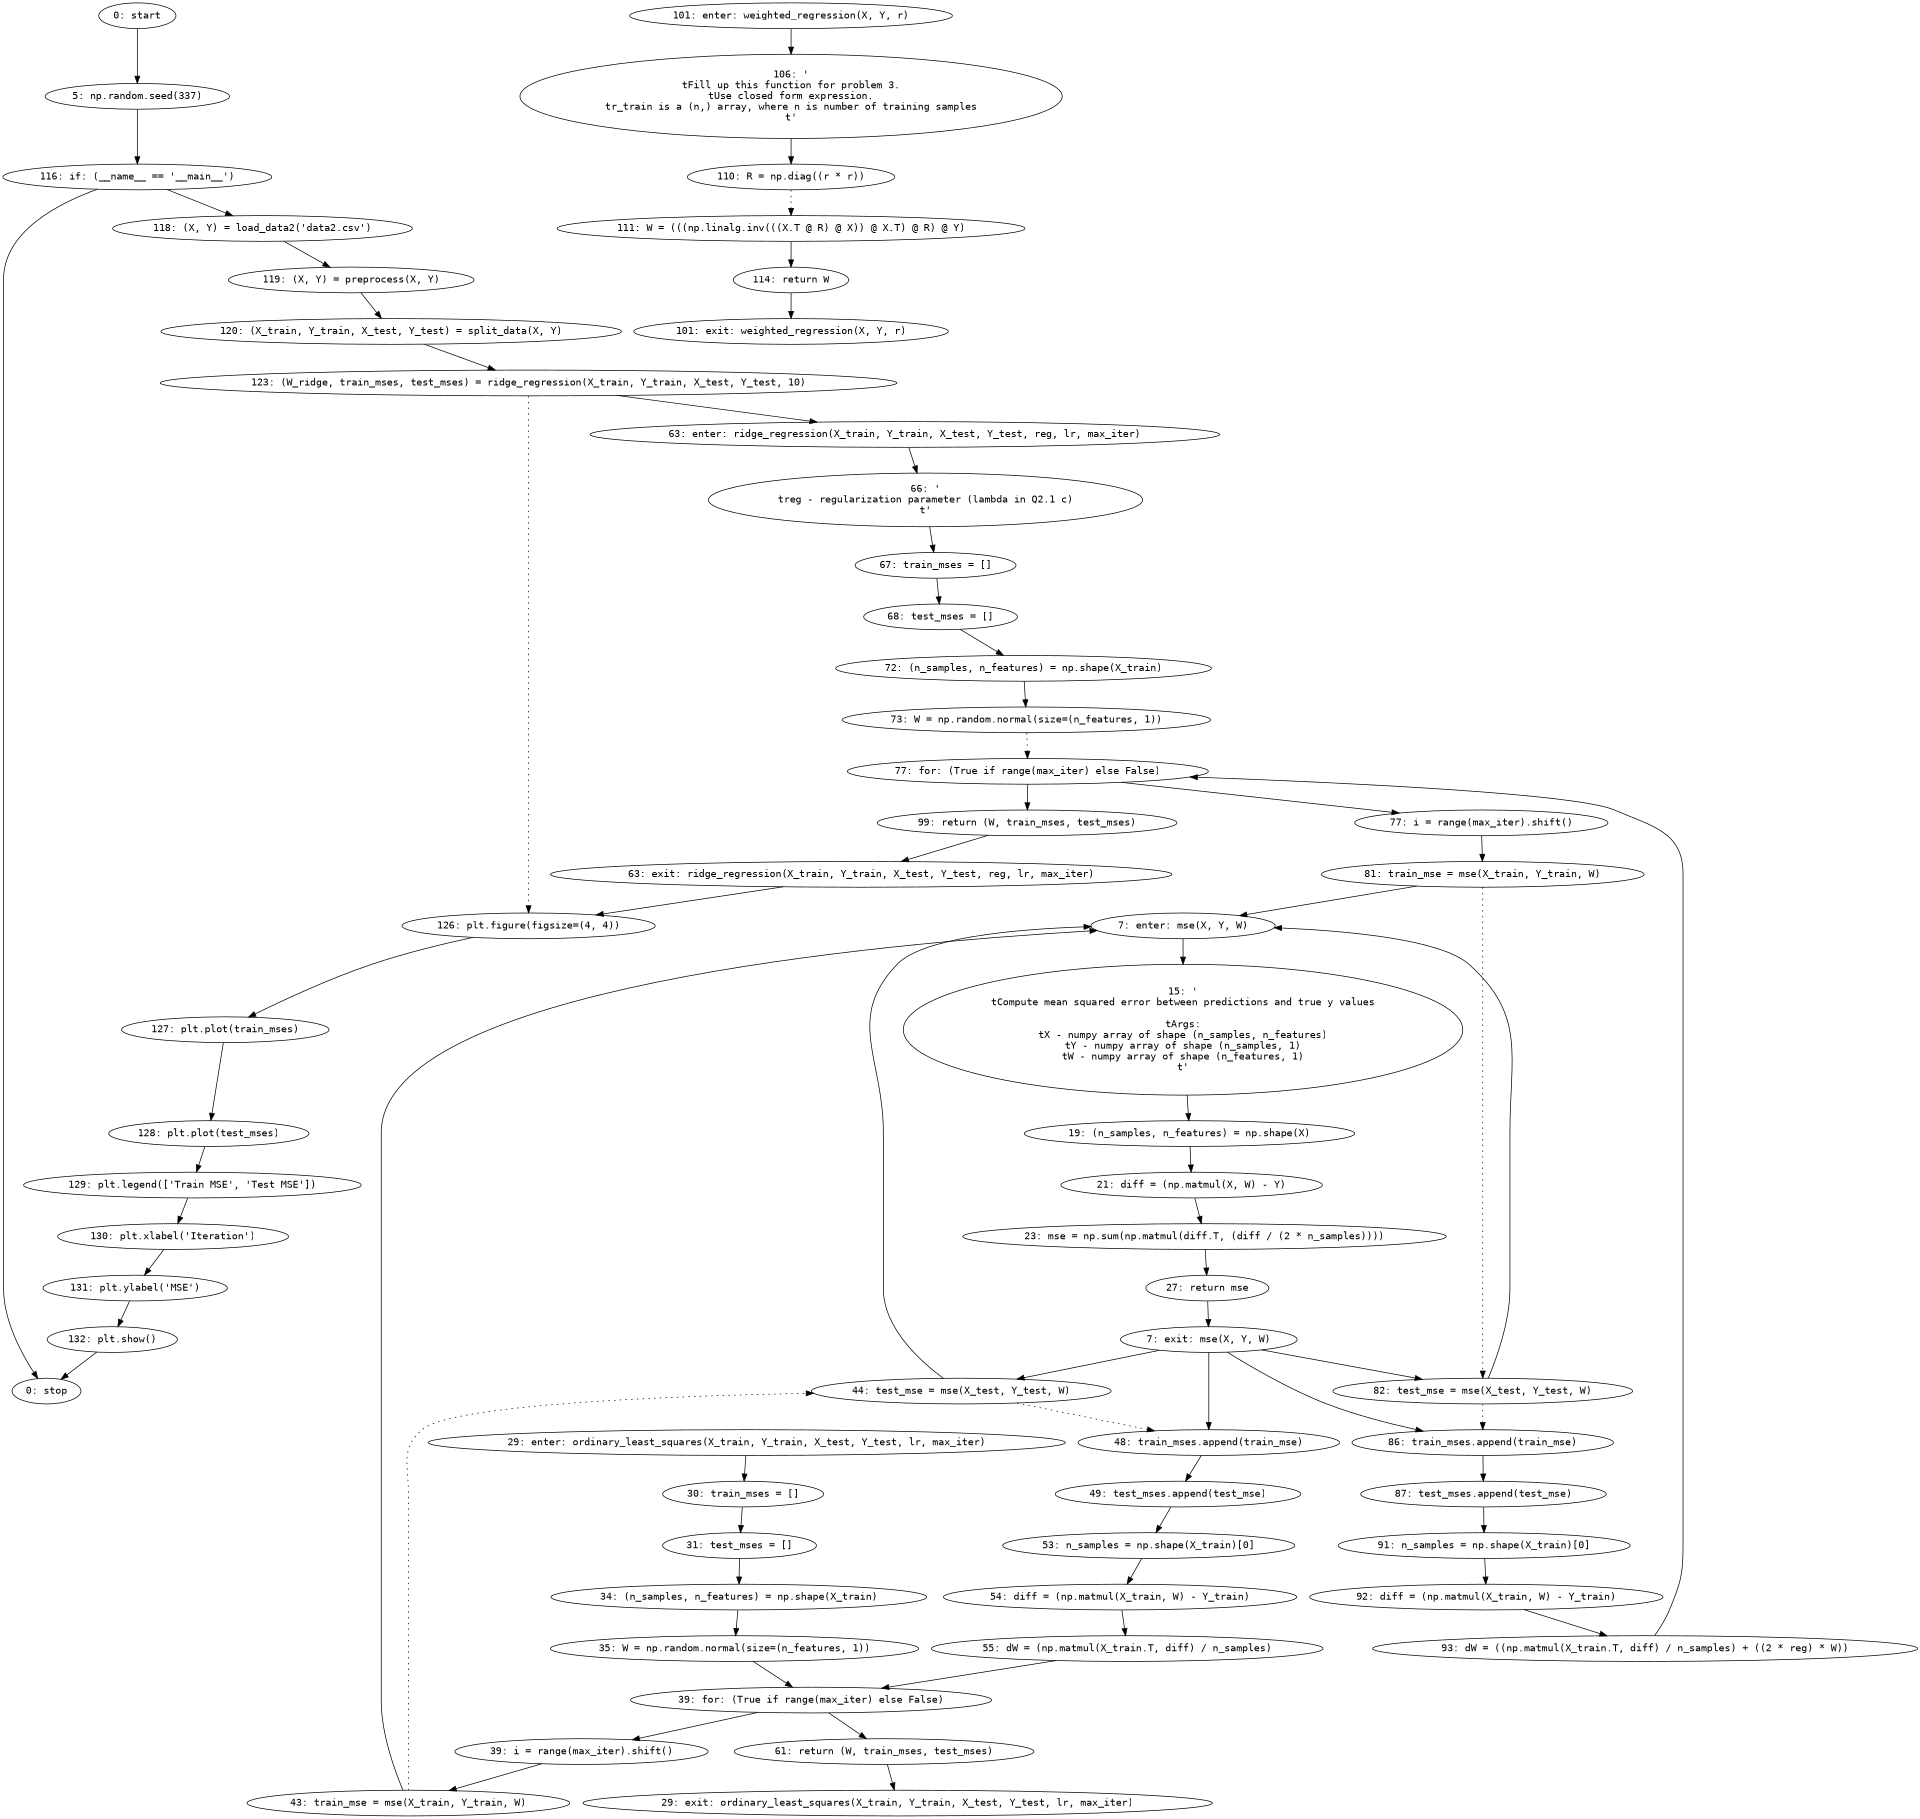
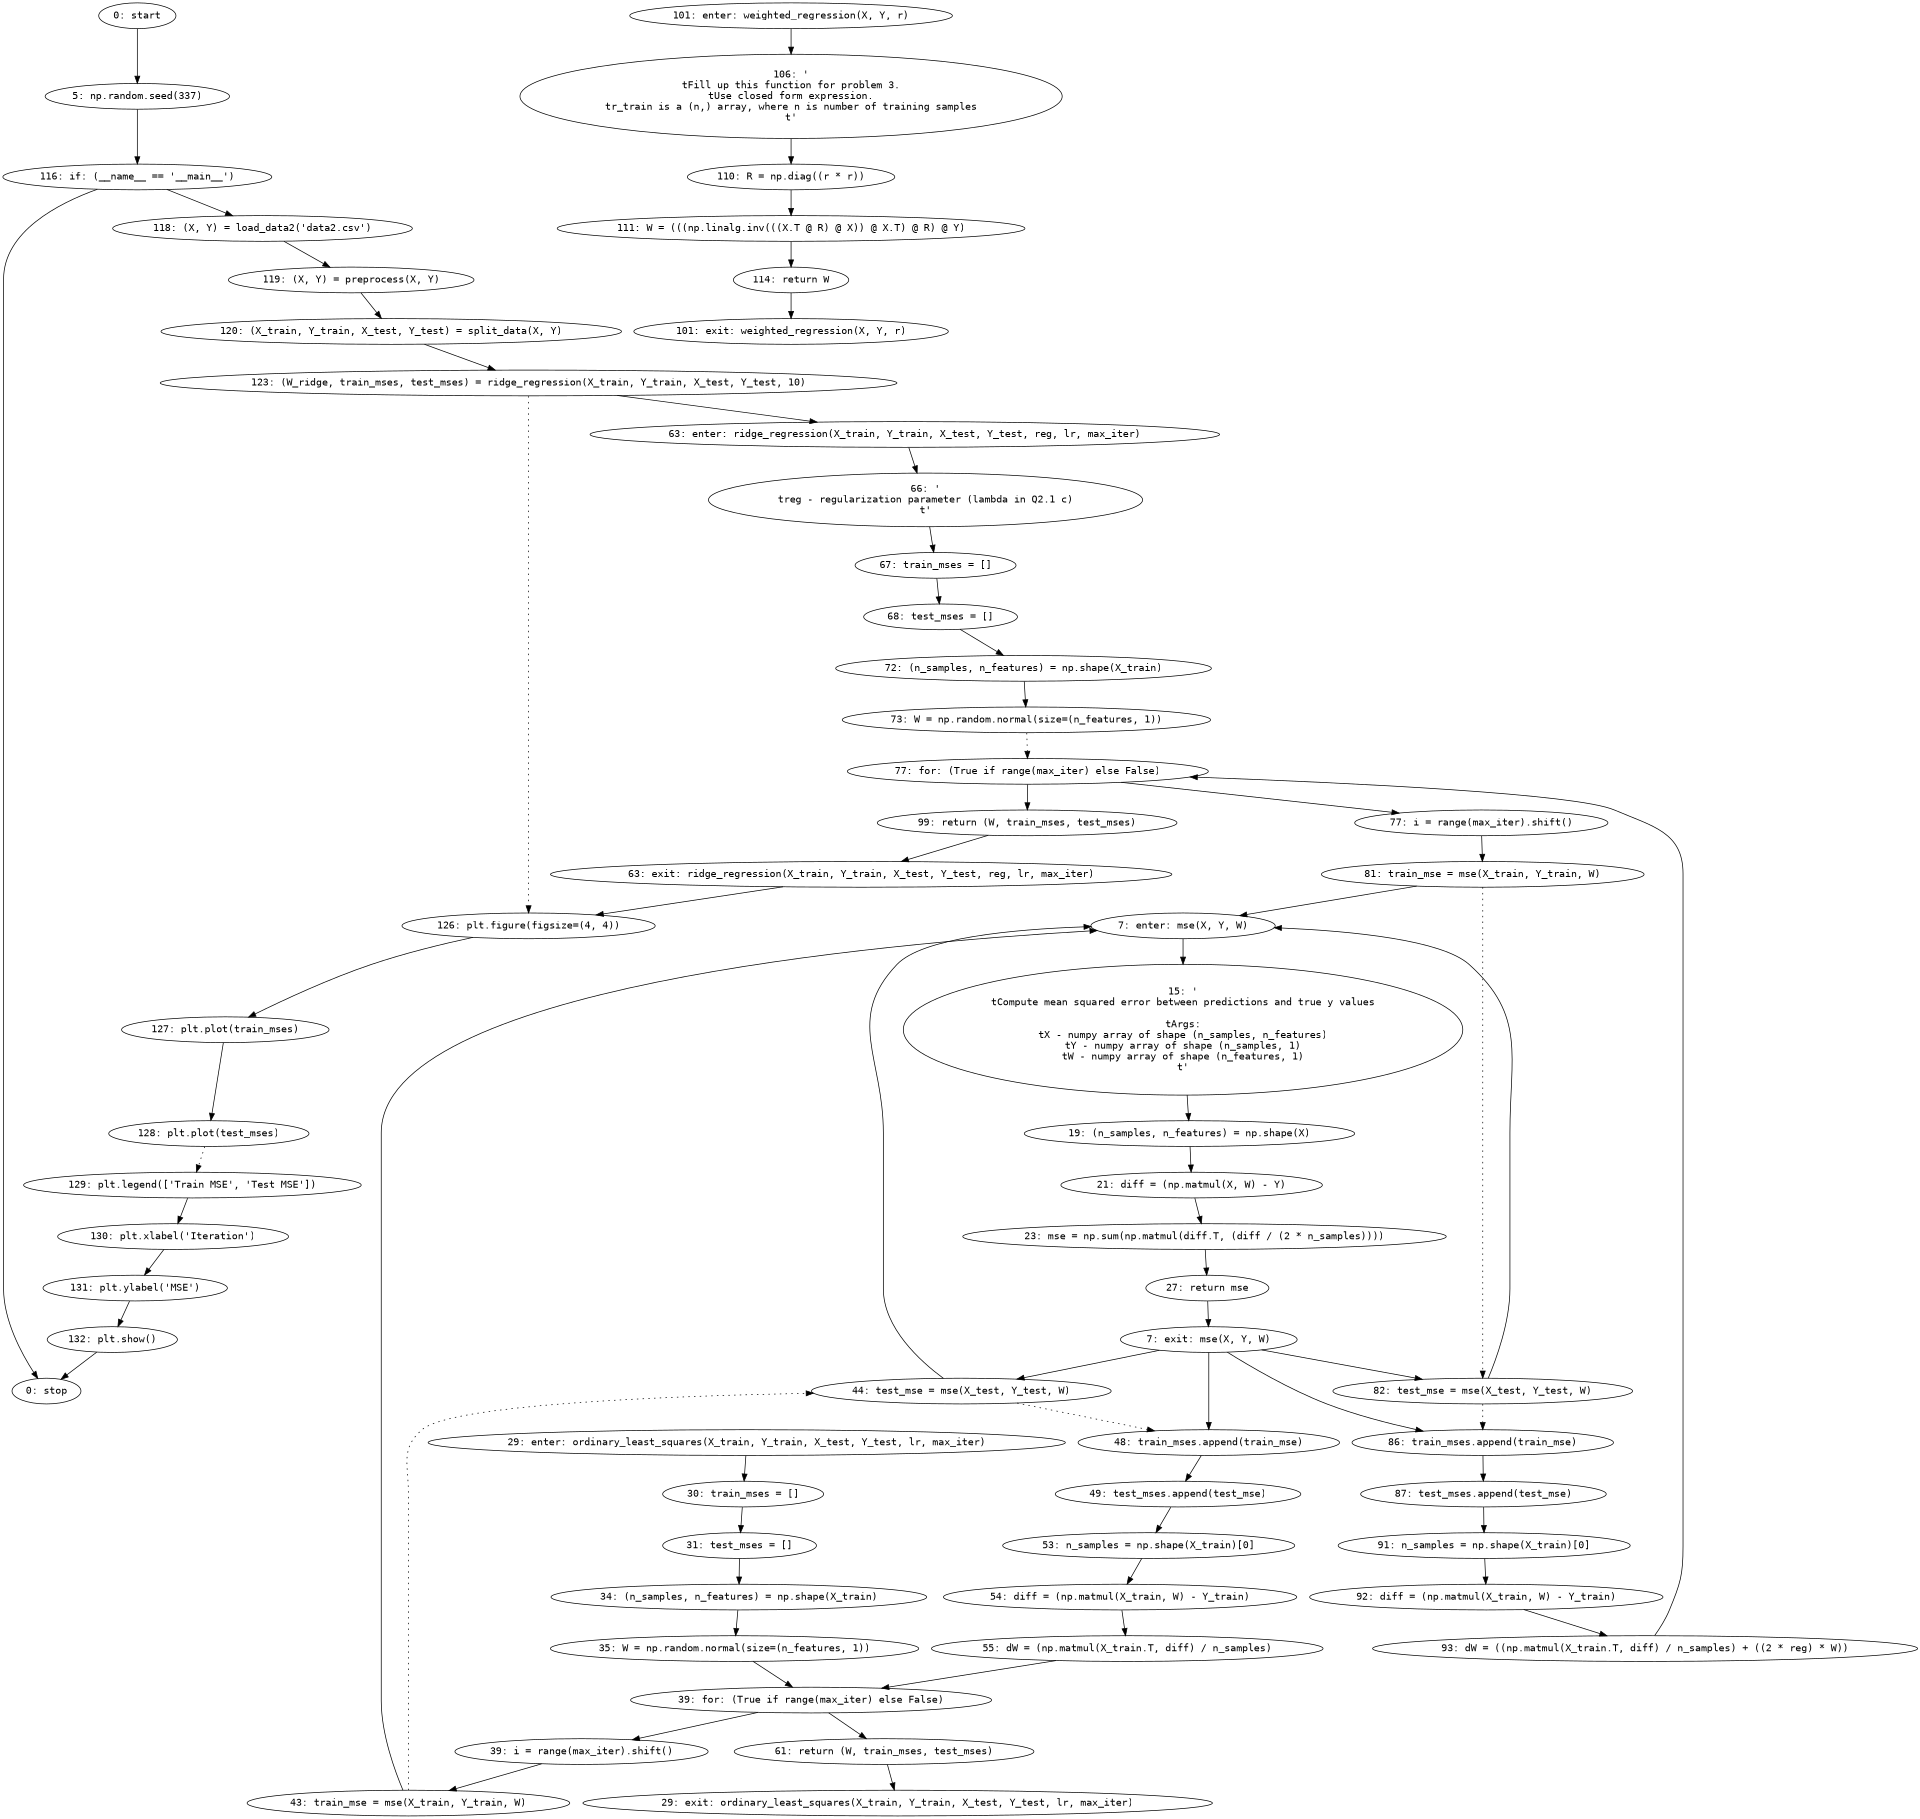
(791, 199) -> (791, 199)
(202, 1156) -> (202, 1156)
